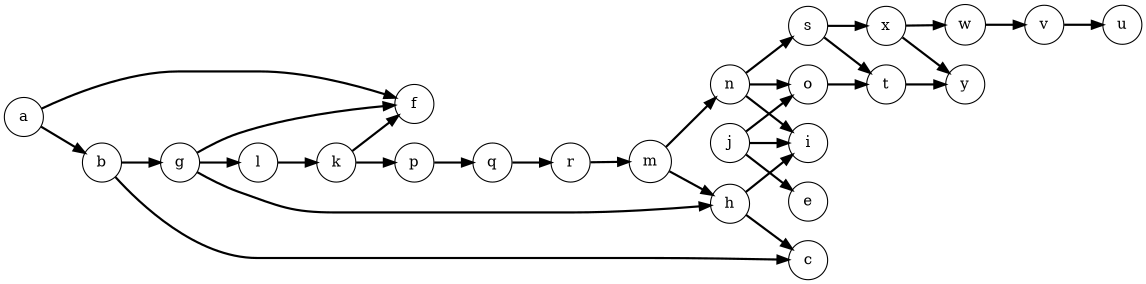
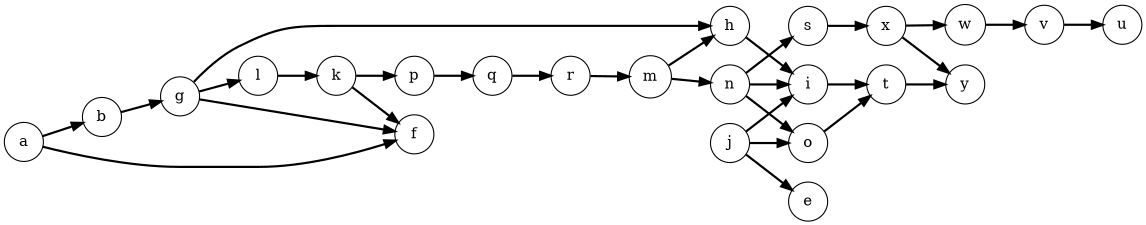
(843, 52) -> (842, 84)
(808, 260) -> none
